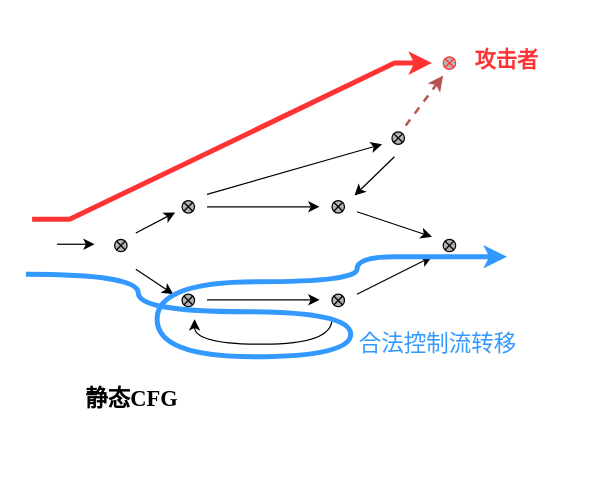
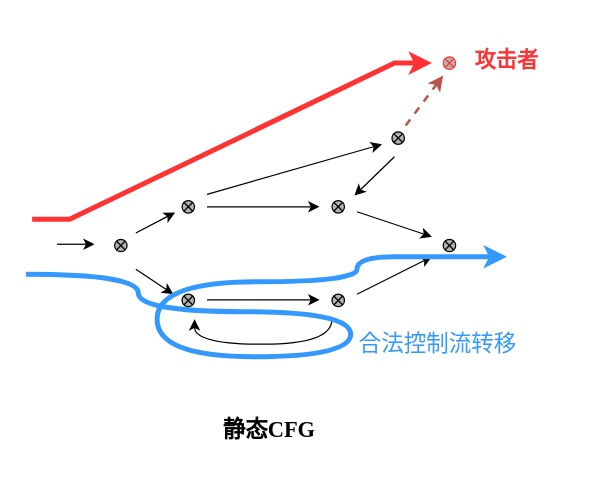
(132, 401) -> (269, 432)
